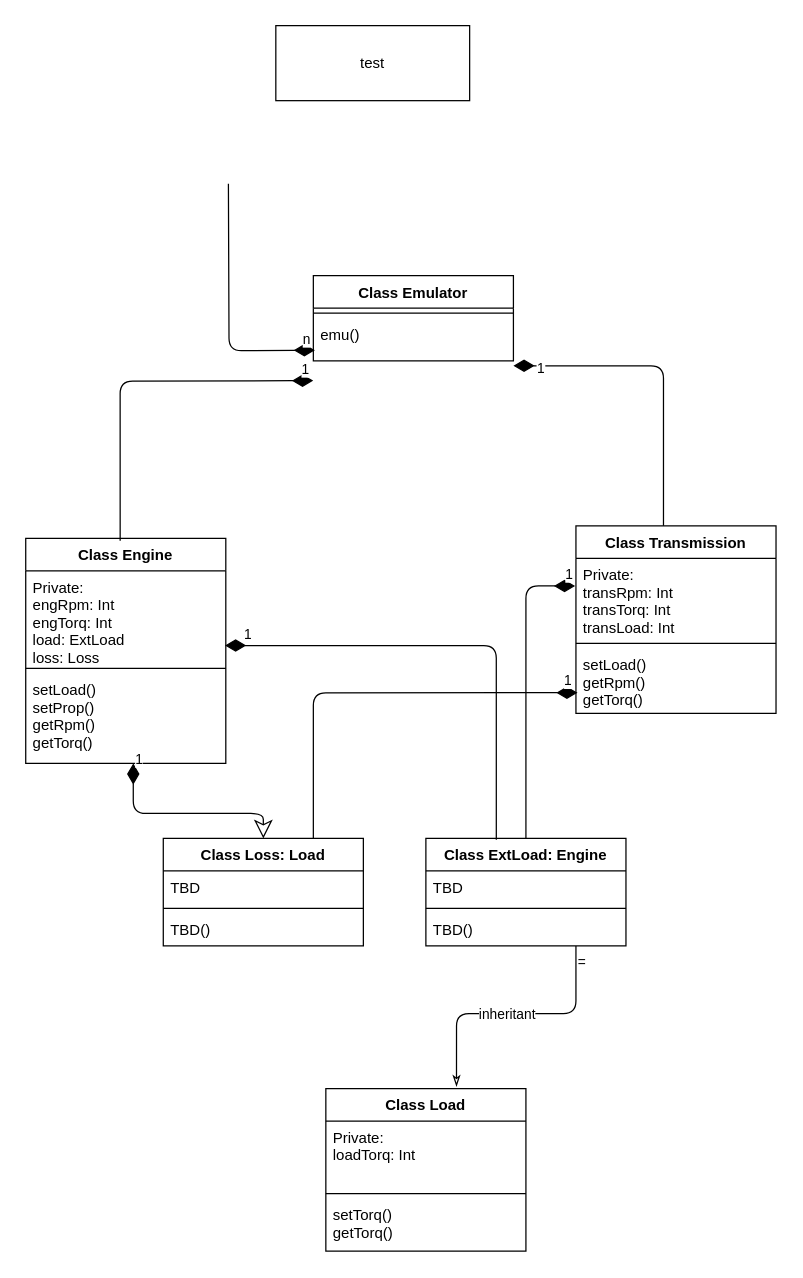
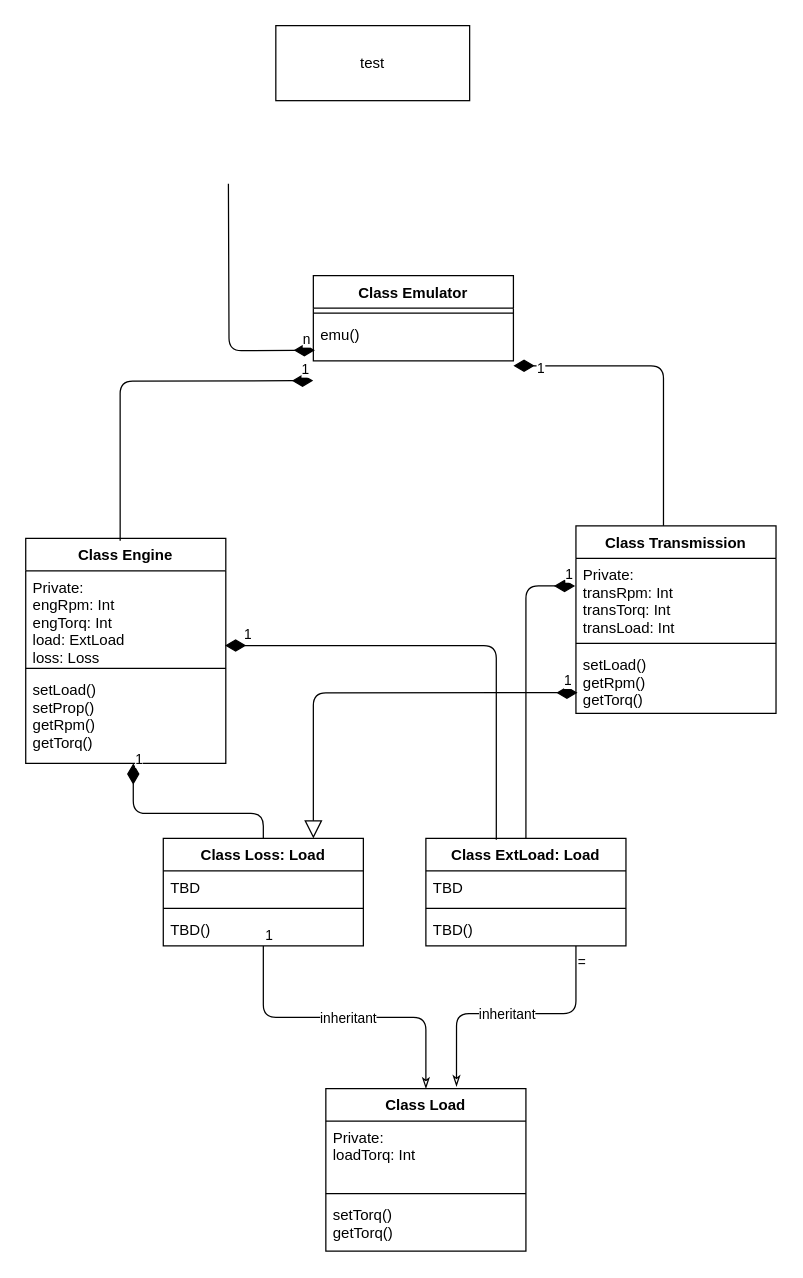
(263, 818) -> (263, 827)
(313, 827) -> (313, 819)
(525, 855) -> (525, 855)
none -> (341, 1017)
